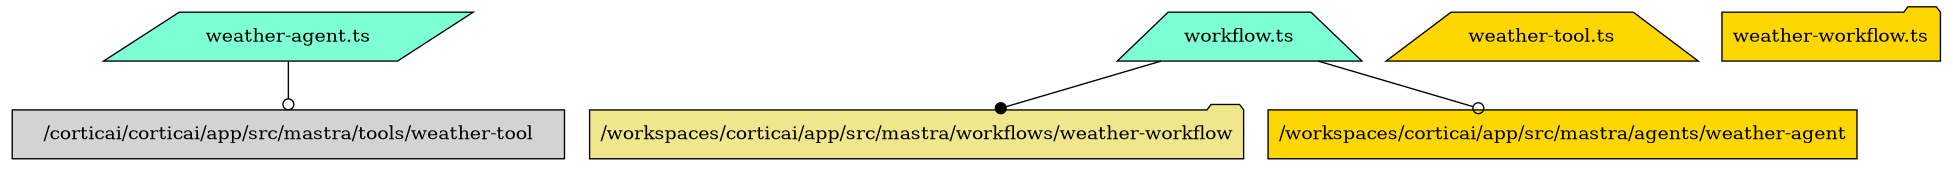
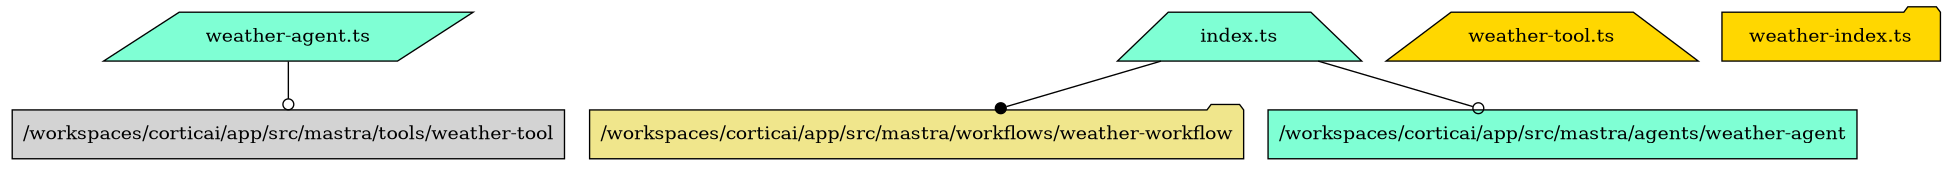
(1240, 37) -> (1240, 37)
(1831, 37) -> (1831, 37)
(288, 134) -> (288, 134)
(1563, 134) -> (1563, 134)
